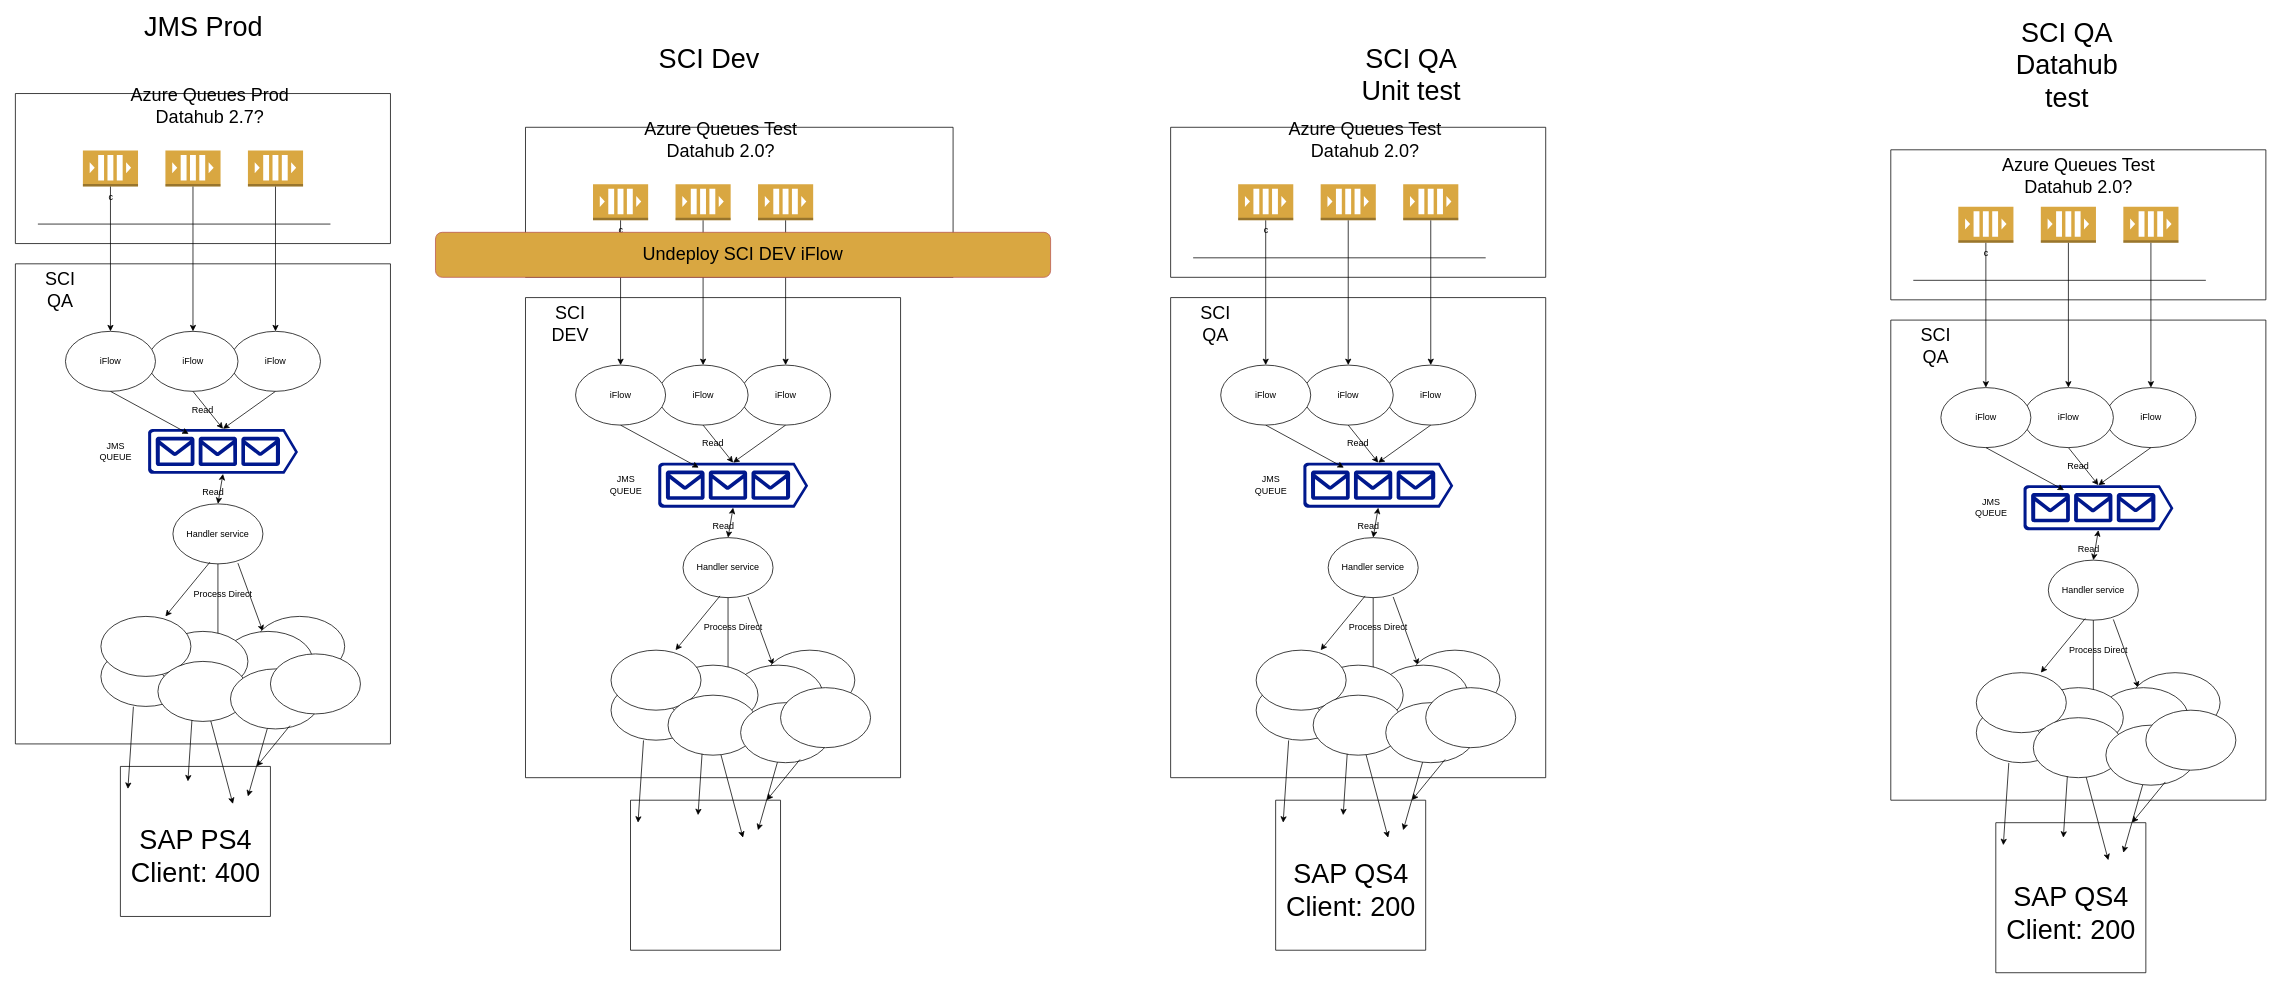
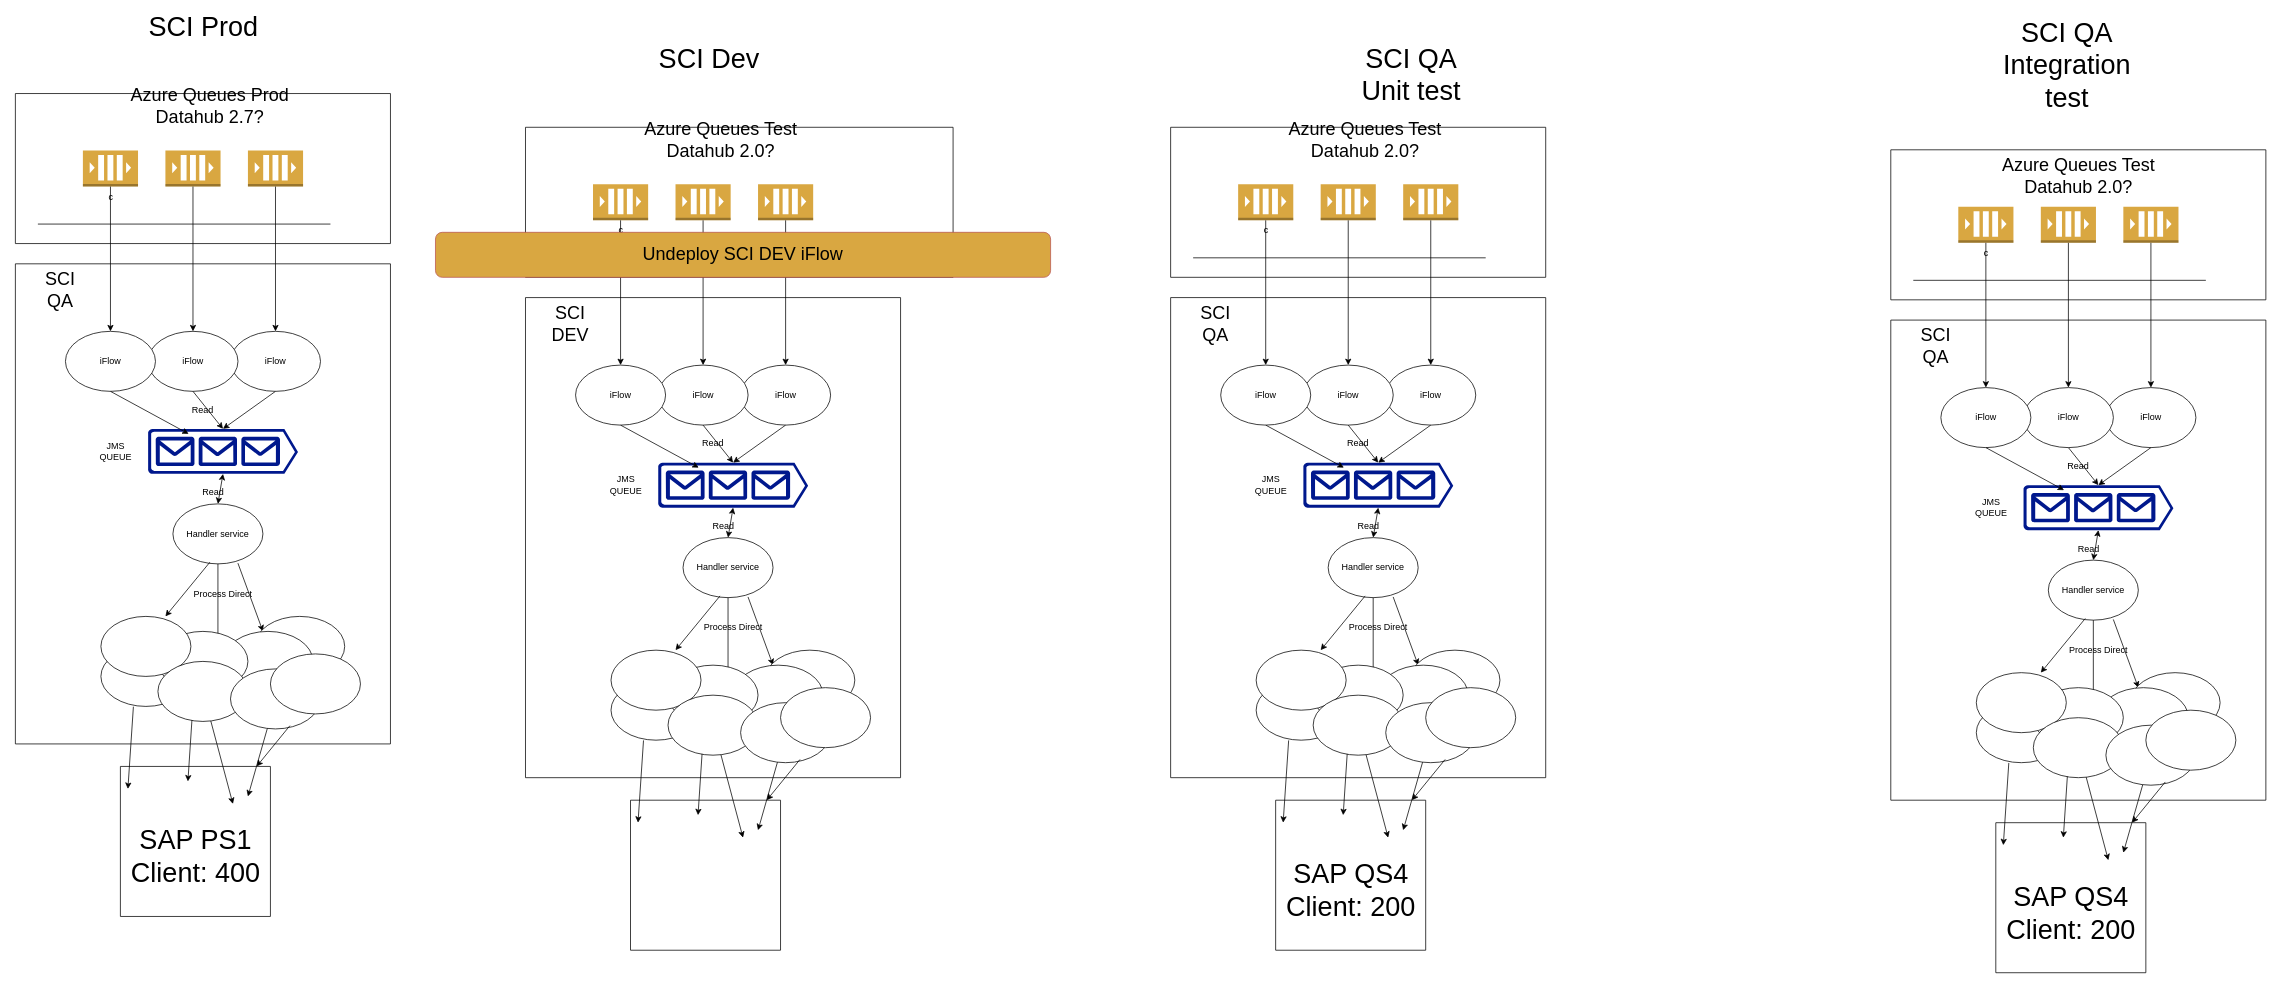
(204, 27) -> (204, 27)
(2067, 60) -> (2067, 60)
(196, 856) -> (196, 856)
